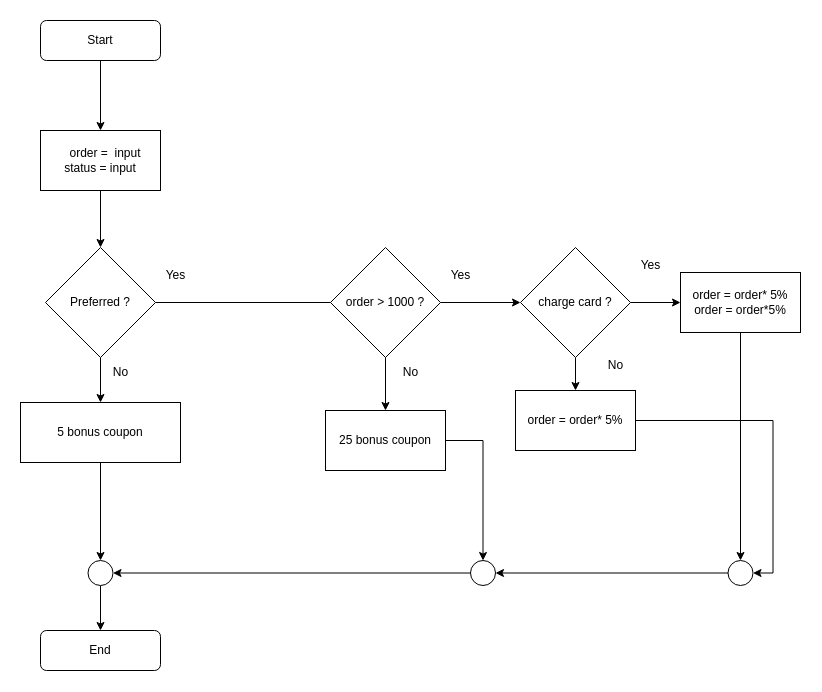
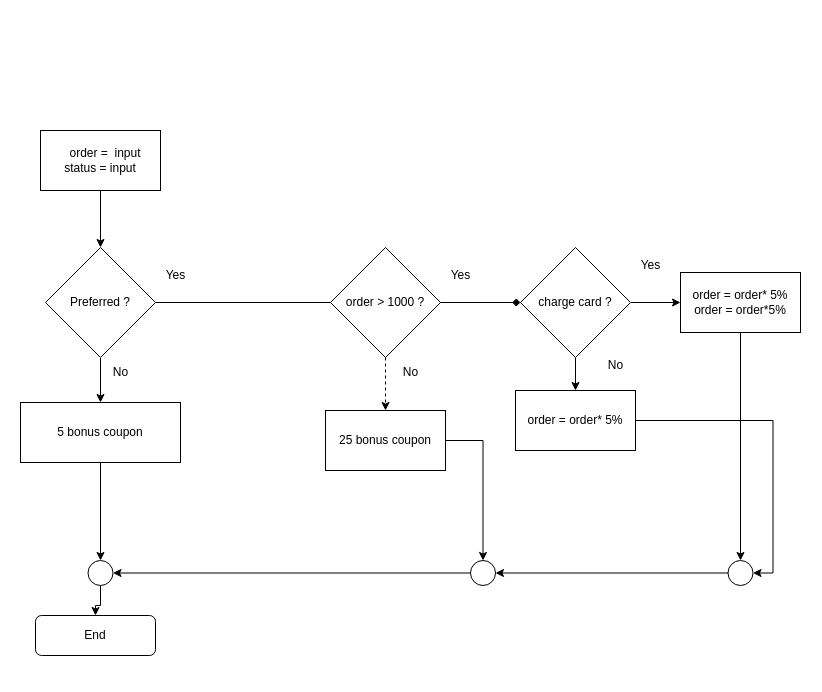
(101, 41) -> none
(101, 92) -> none
(512, 303) -> (512, 303)
(386, 381) -> (386, 381)
(101, 651) -> (96, 636)
